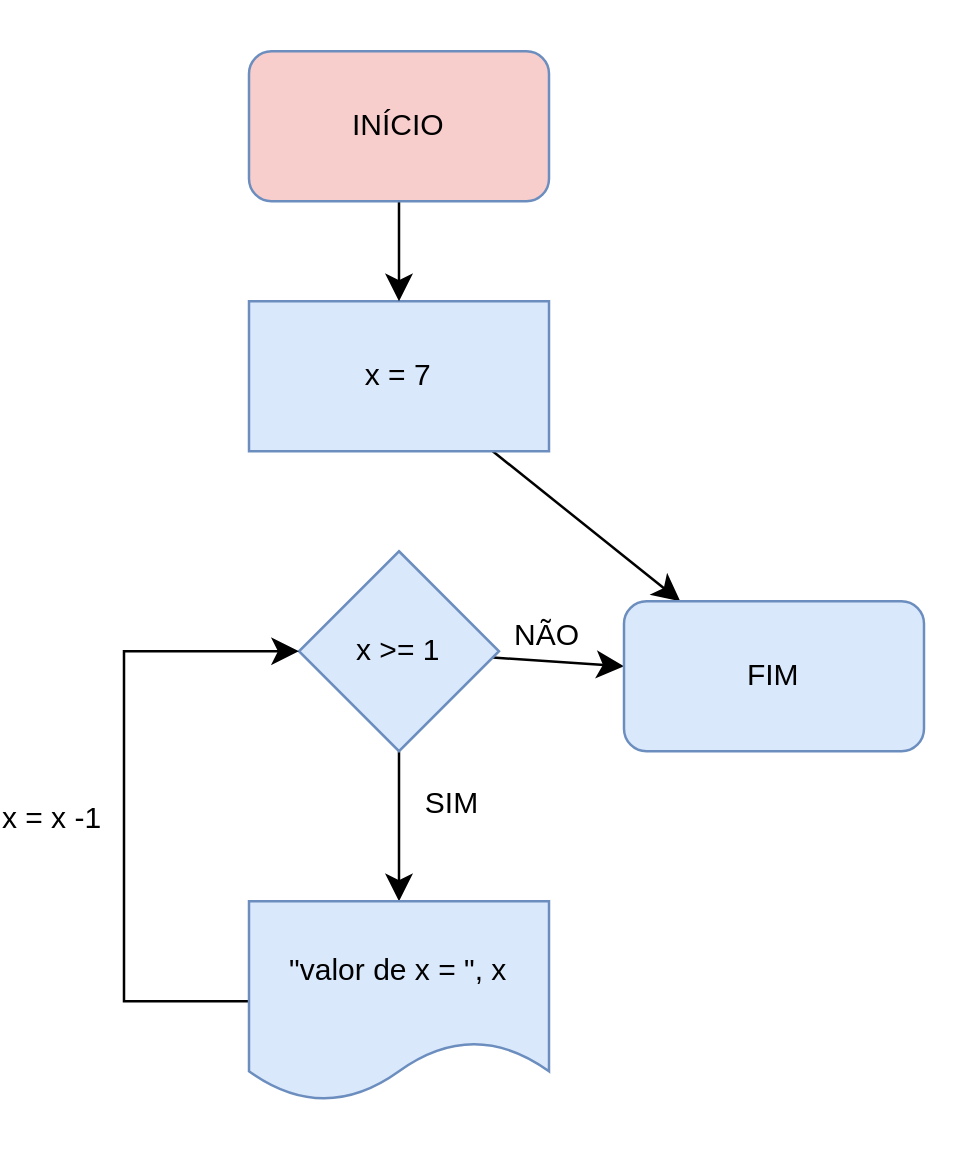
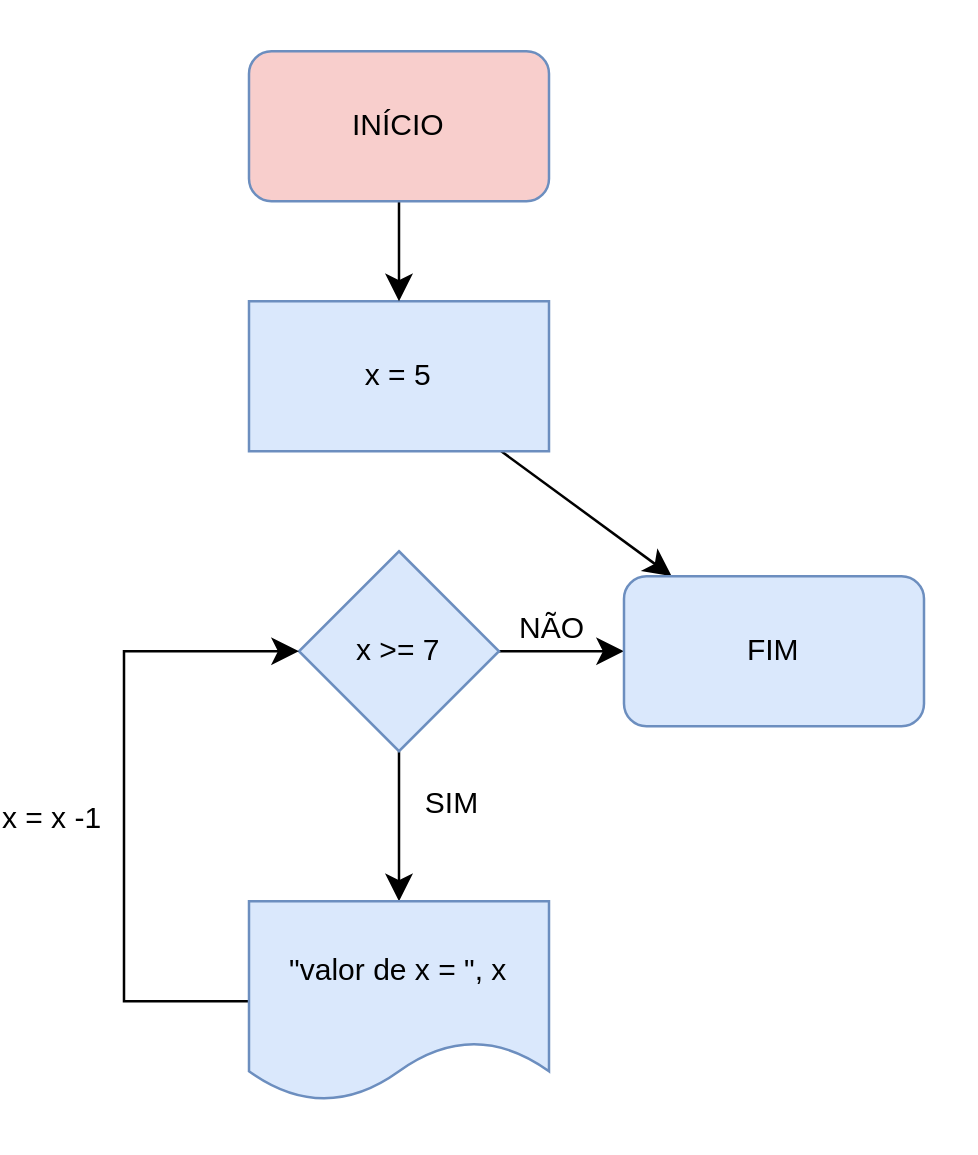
(399, 376) -> (399, 376)
(399, 651) -> (399, 651)
(774, 676) -> (774, 651)
